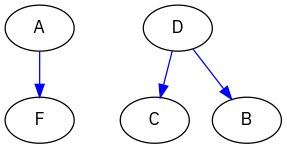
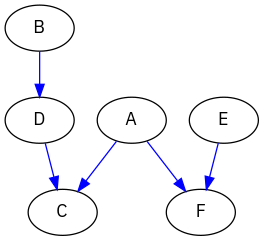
(208, 69) -> (40, 68)
none -> (224, 120)
none -> (101, 161)
